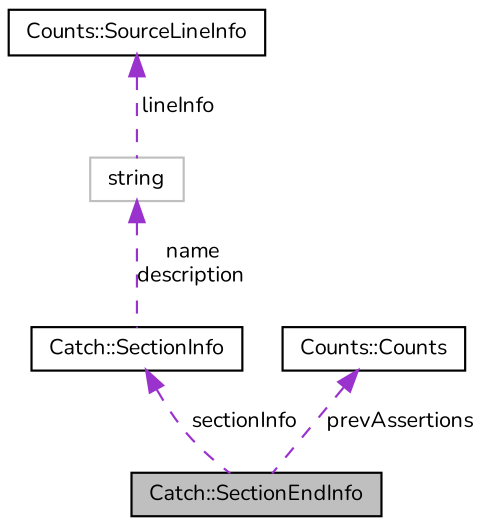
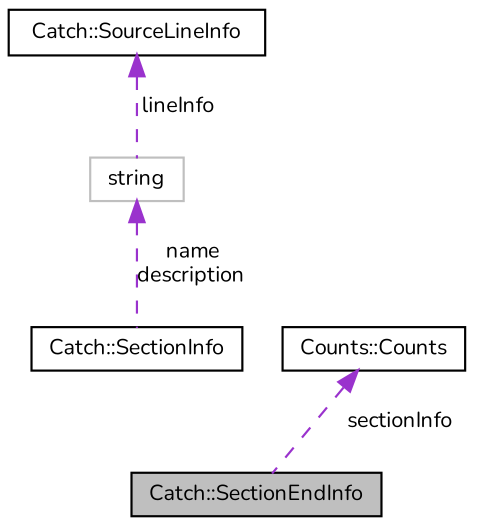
(137, 33) -> (137, 33)
(398, 422) -> (398, 422)
(189, 436) -> none
